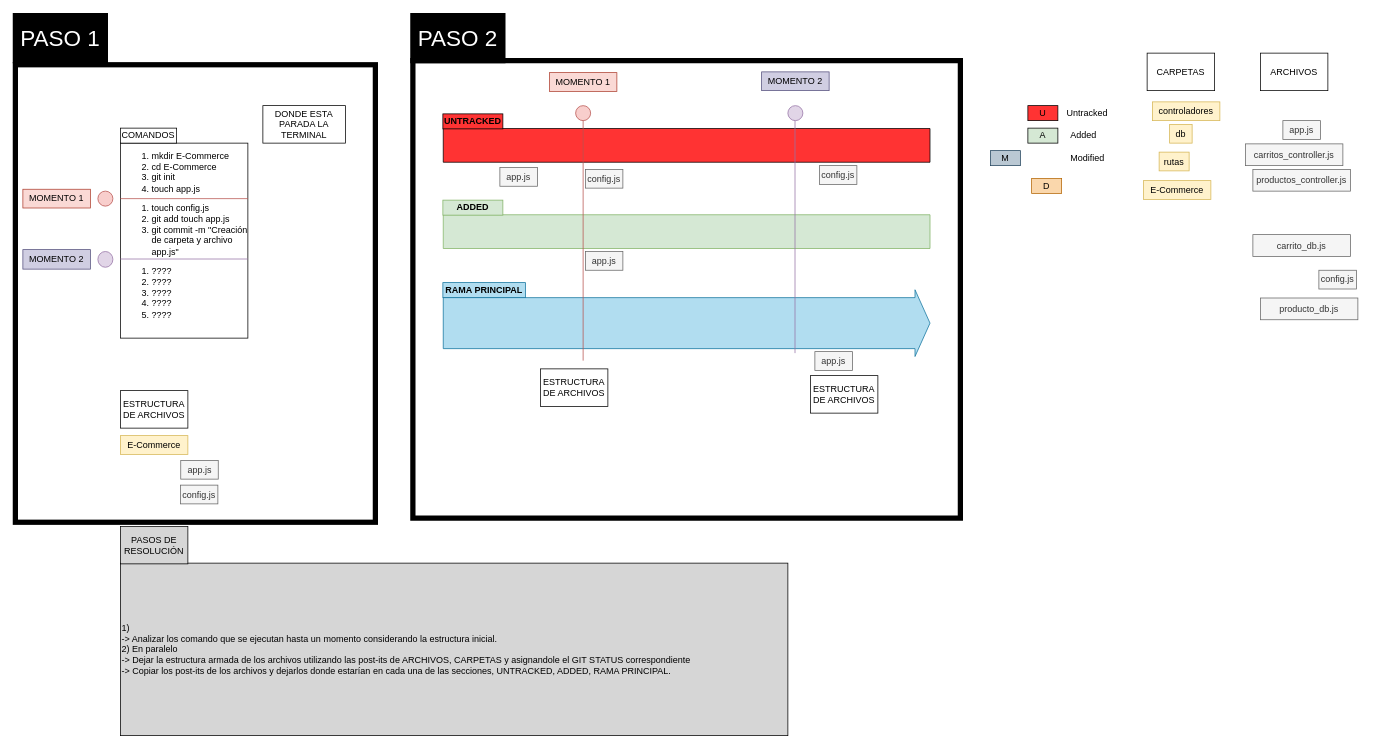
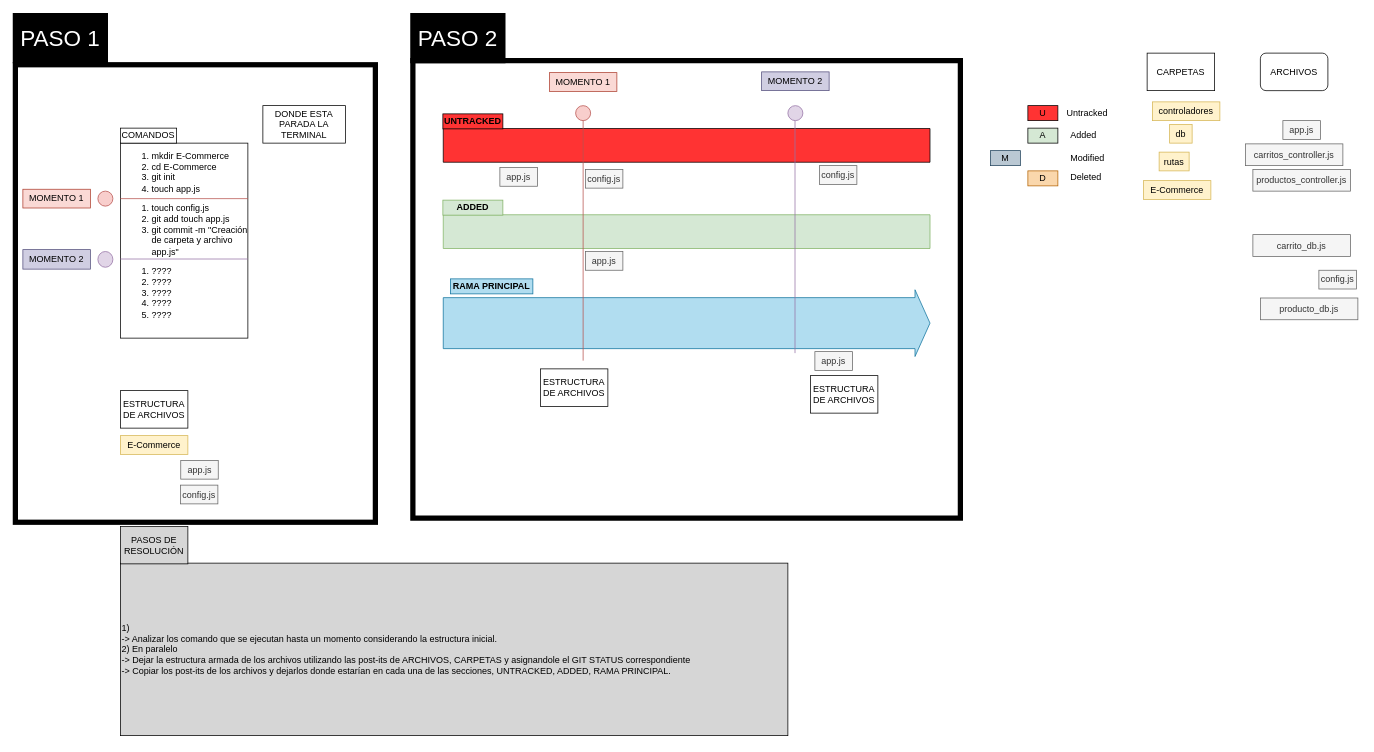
(1294, 72) -> (1294, 72)
none -> (1092, 177)
(1047, 186) -> (1043, 178)
(484, 290) -> (492, 286)
